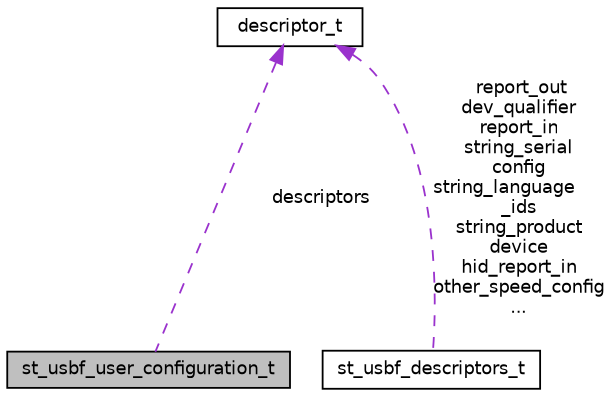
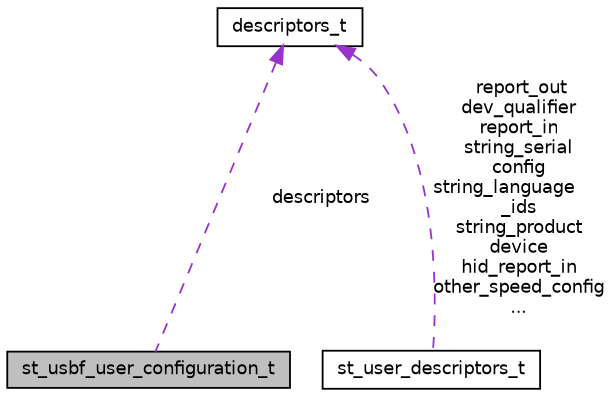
(290, 27) -> (290, 27)
(431, 370) -> (431, 370)
